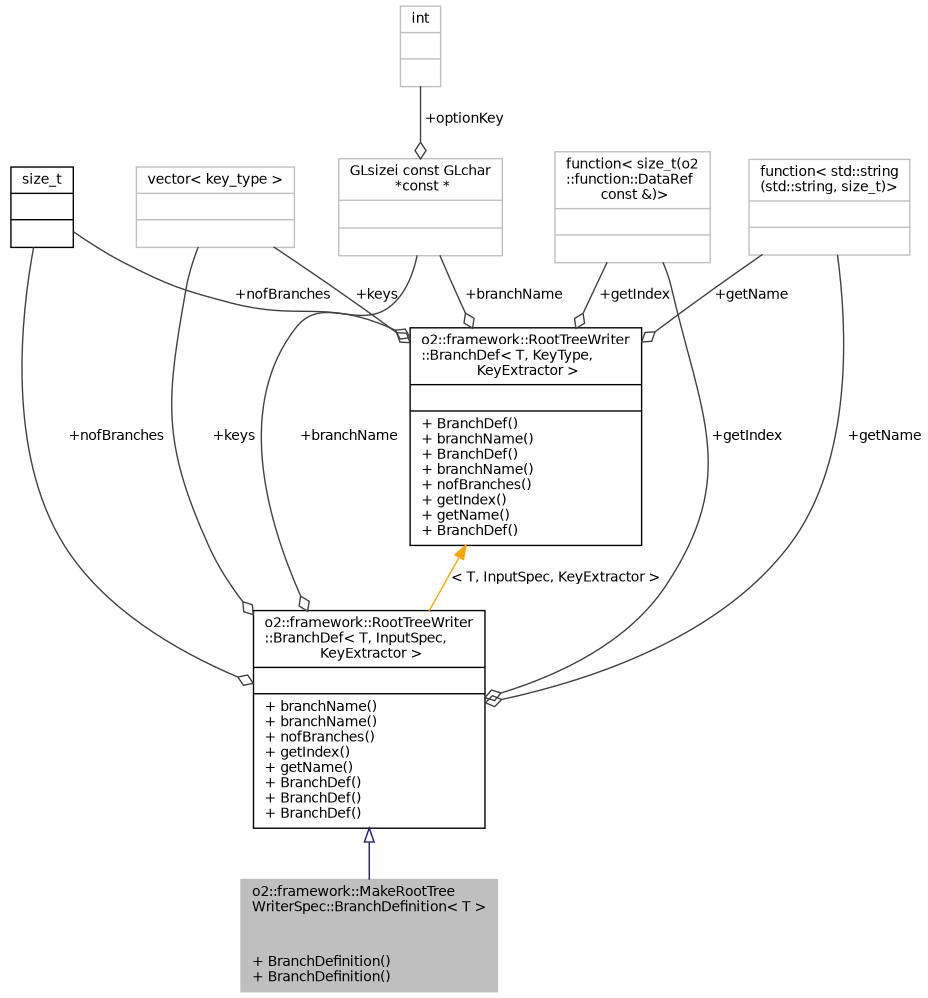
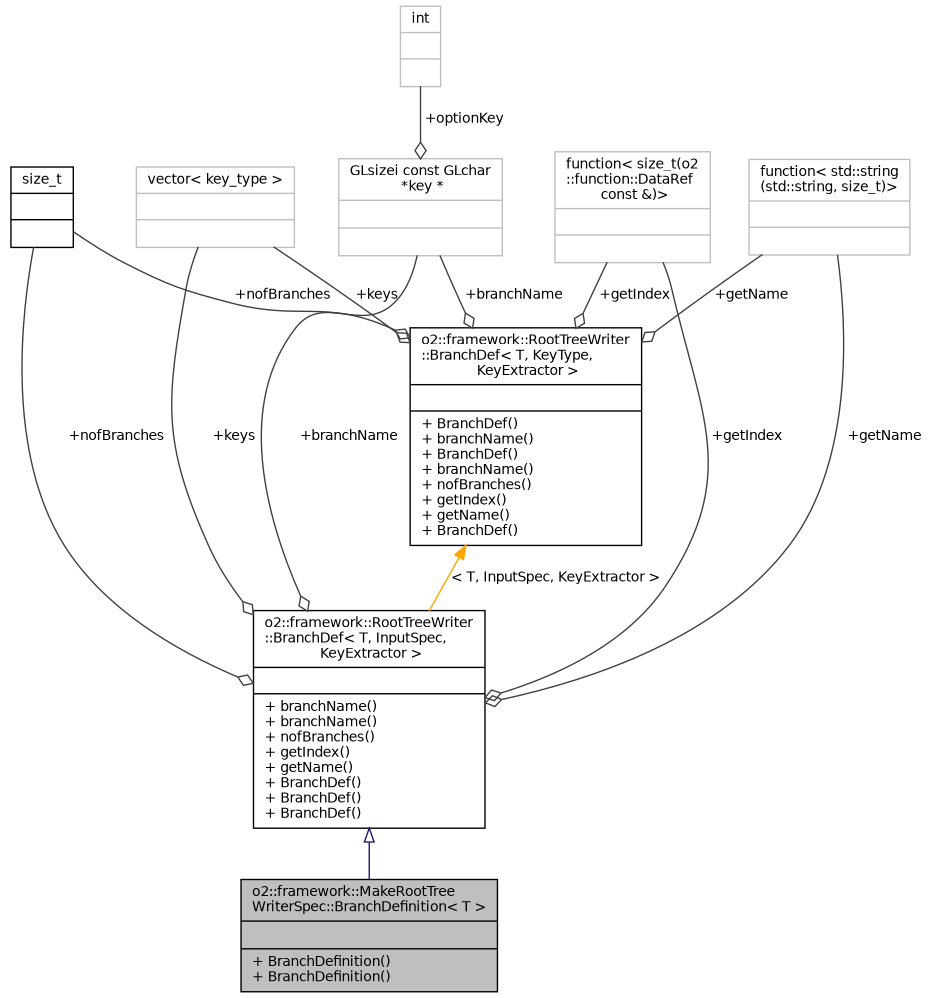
(421, 186) -> (421, 186)
(369, 936) -> (369, 936)
